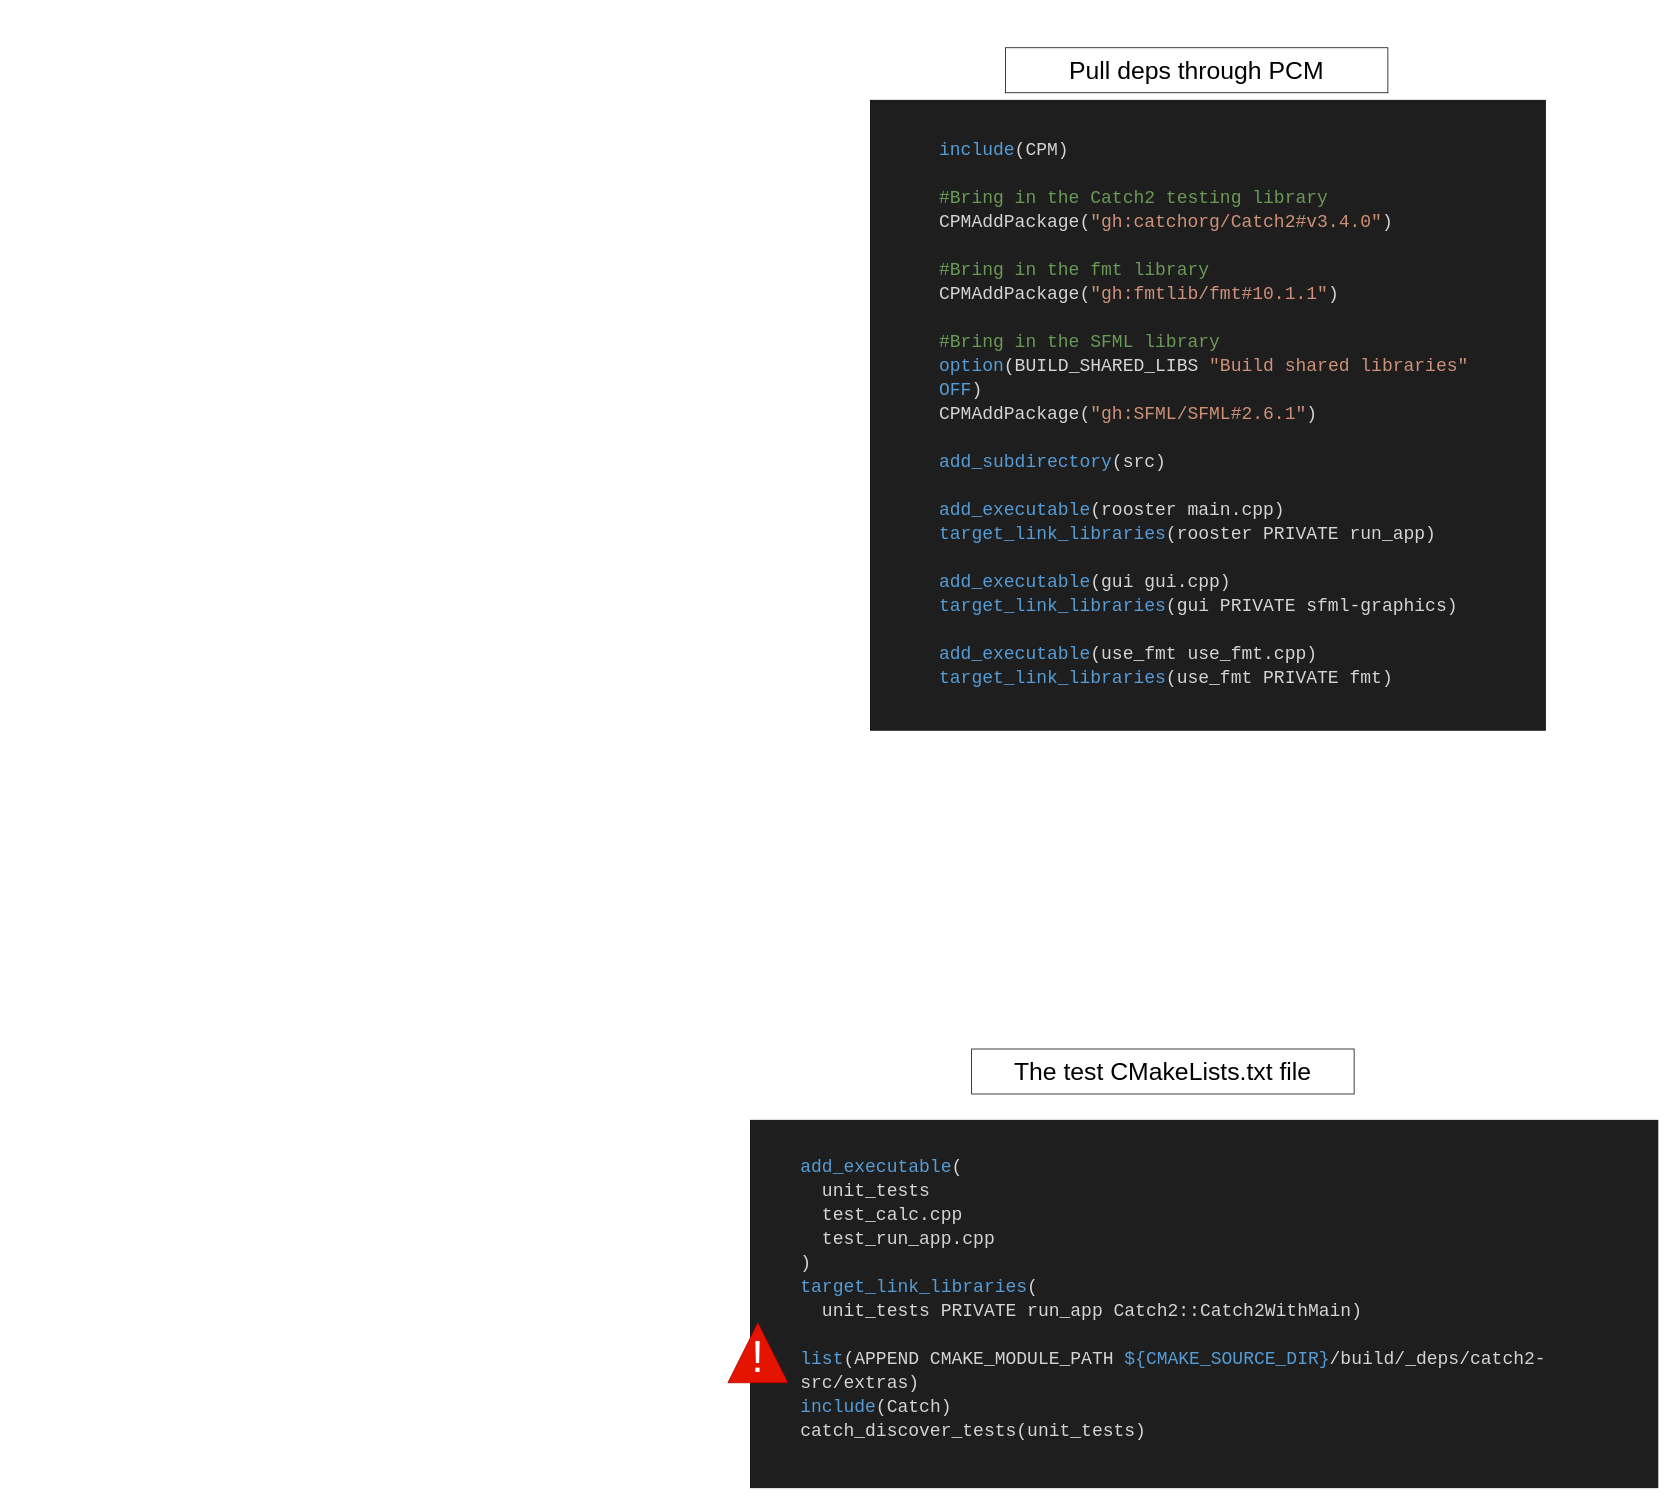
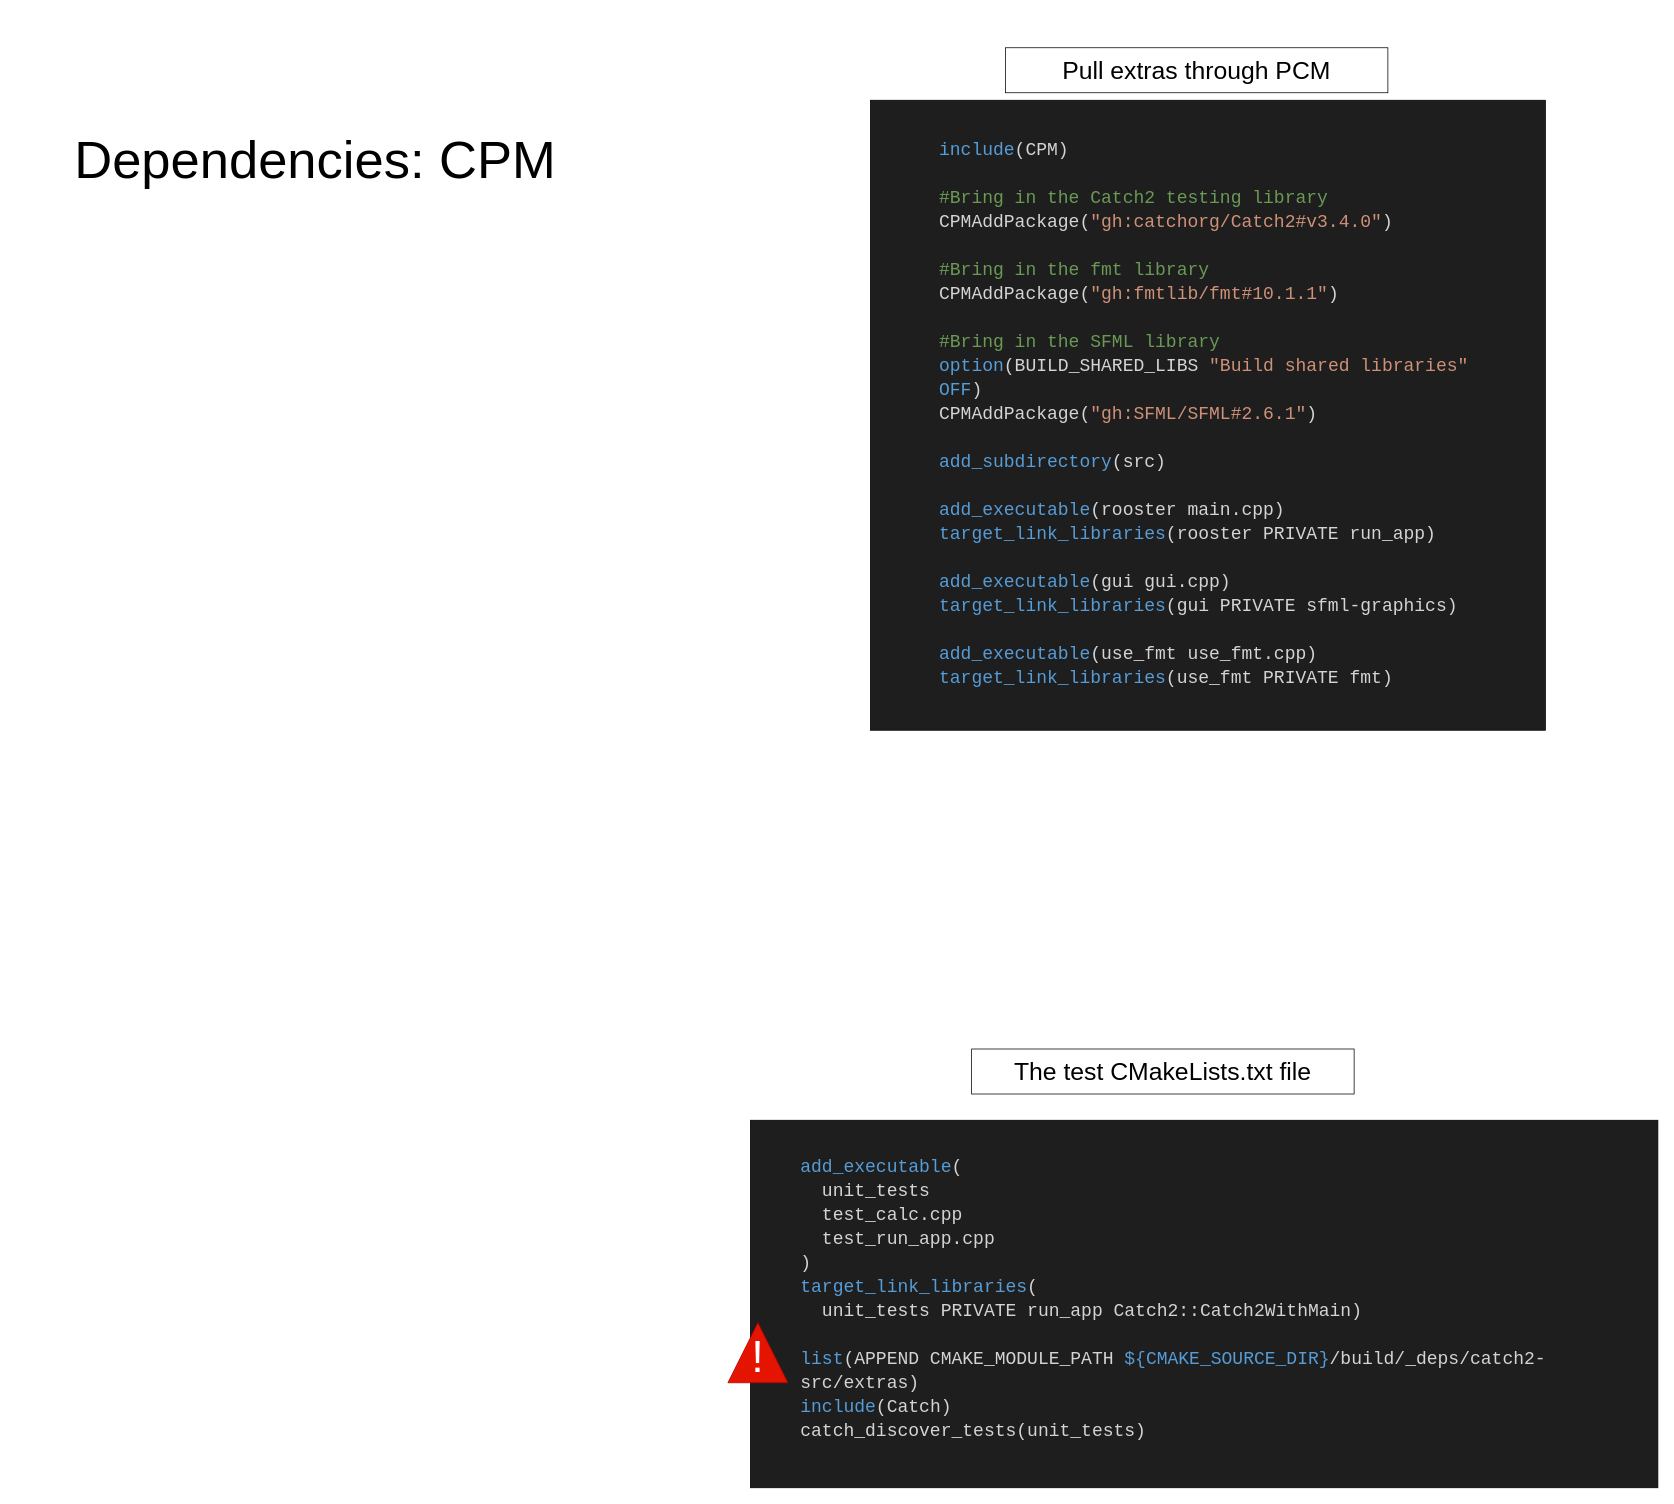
(1197, 70) -> (1197, 70)
none -> (315, 159)
